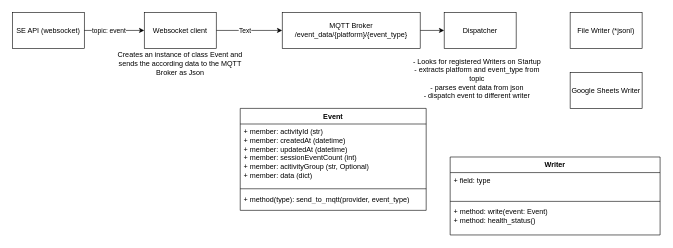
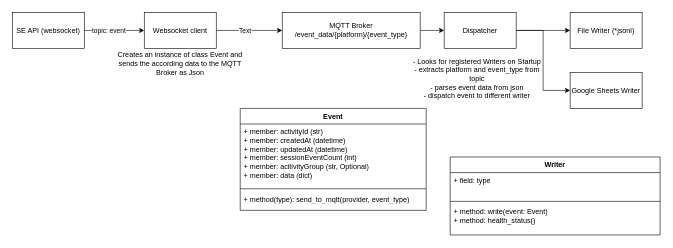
none -> (555, 30)
none -> (553, 90)
